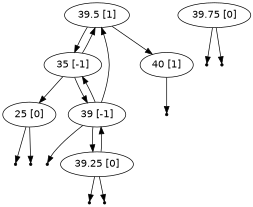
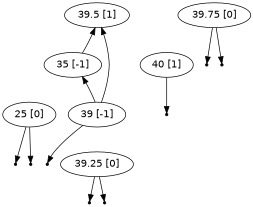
(82, 36) -> none
(129, 38) -> none
(53, 87) -> none
(79, 87) -> none
(92, 136) -> none
(102, 143) -> none
